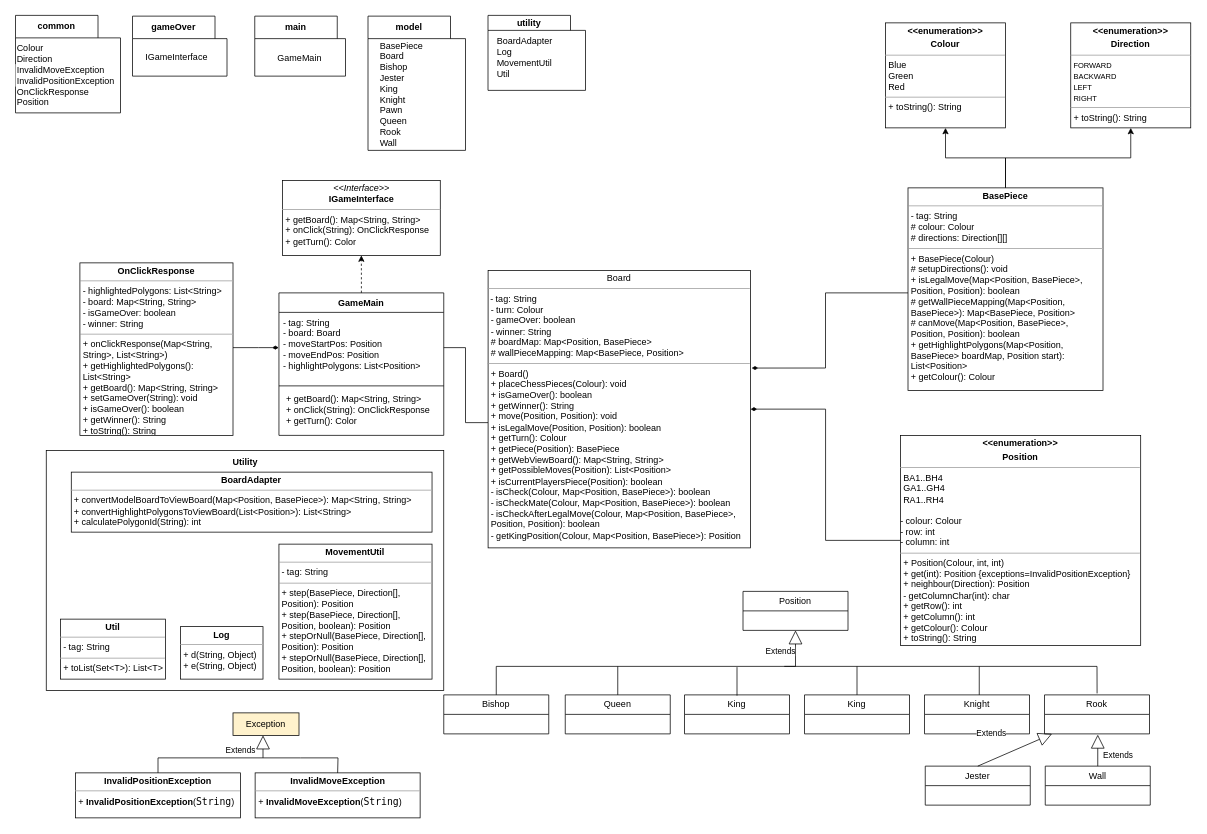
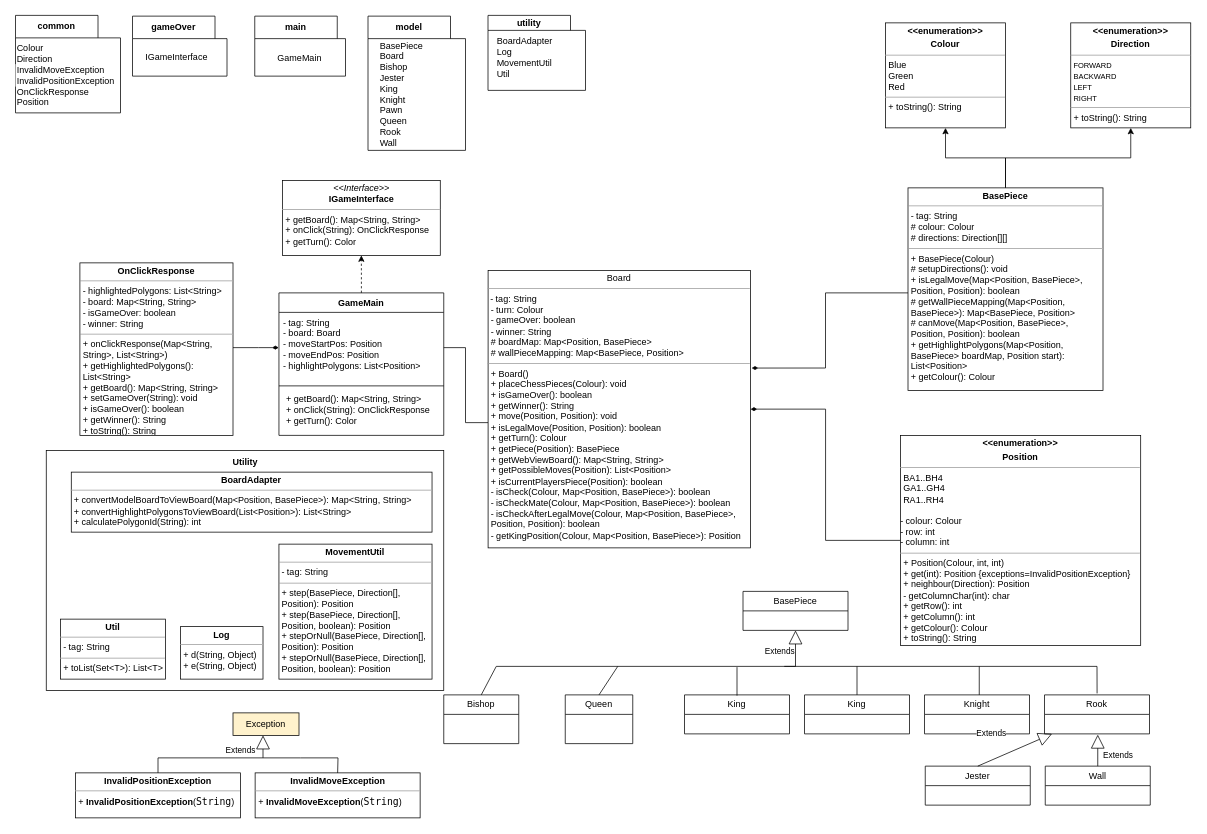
(795, 601) -> (795, 601)
(496, 714) -> (481, 719)
(618, 714) -> (599, 719)
